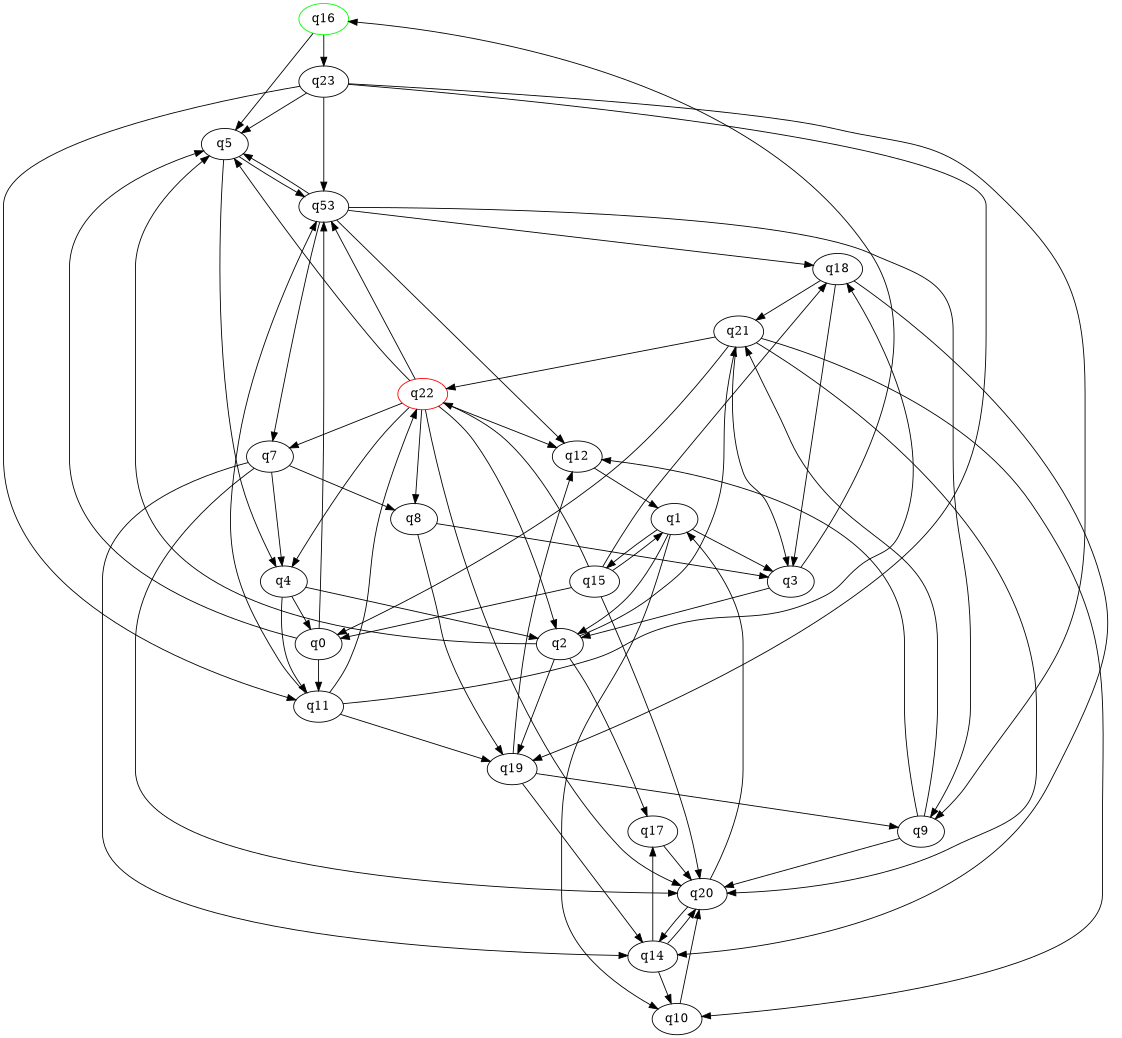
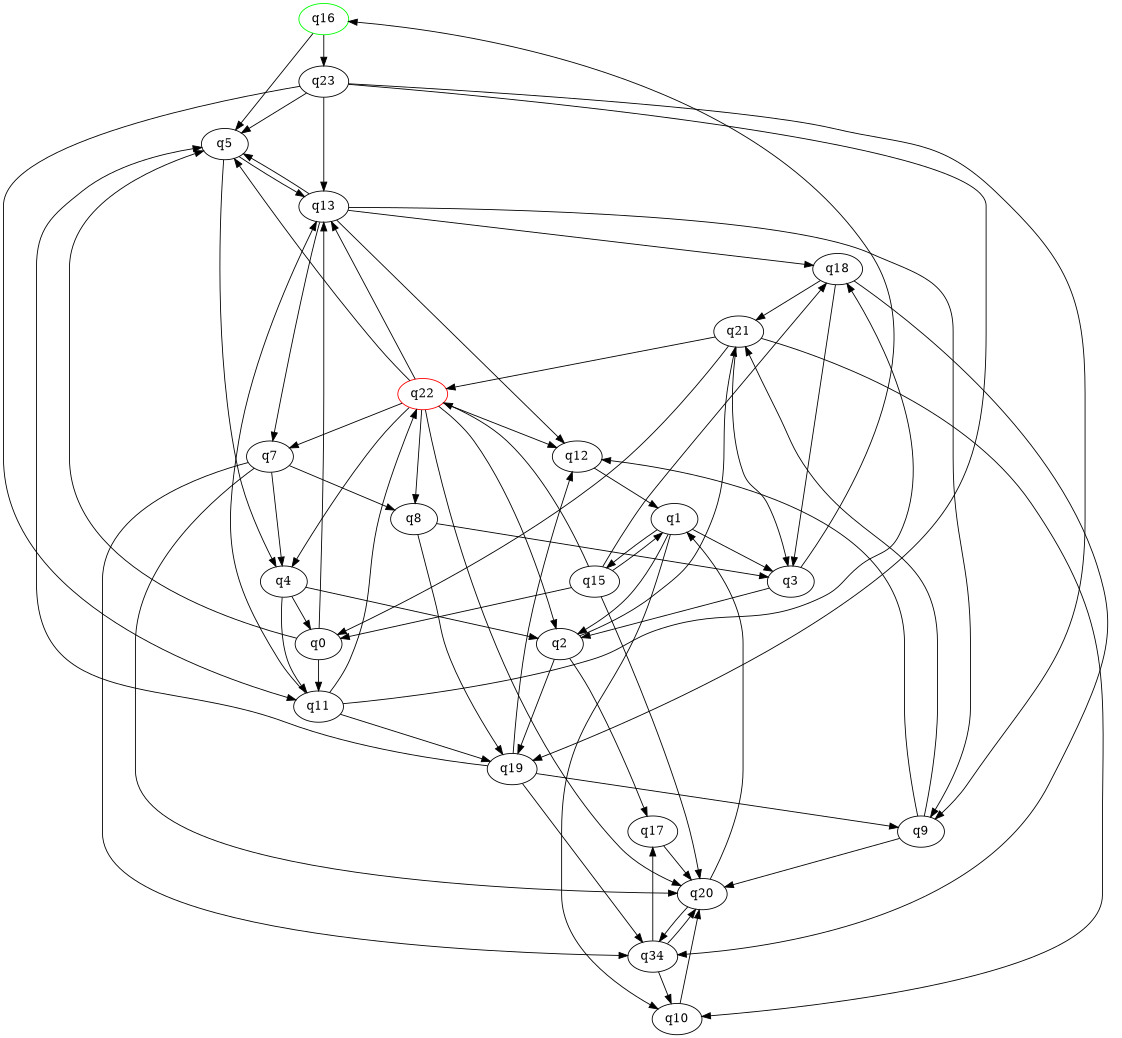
(324, 207) -> (324, 207)
(163, 534) -> (36, 579)
(1032, 673) -> none
(653, 957) -> (653, 957)
